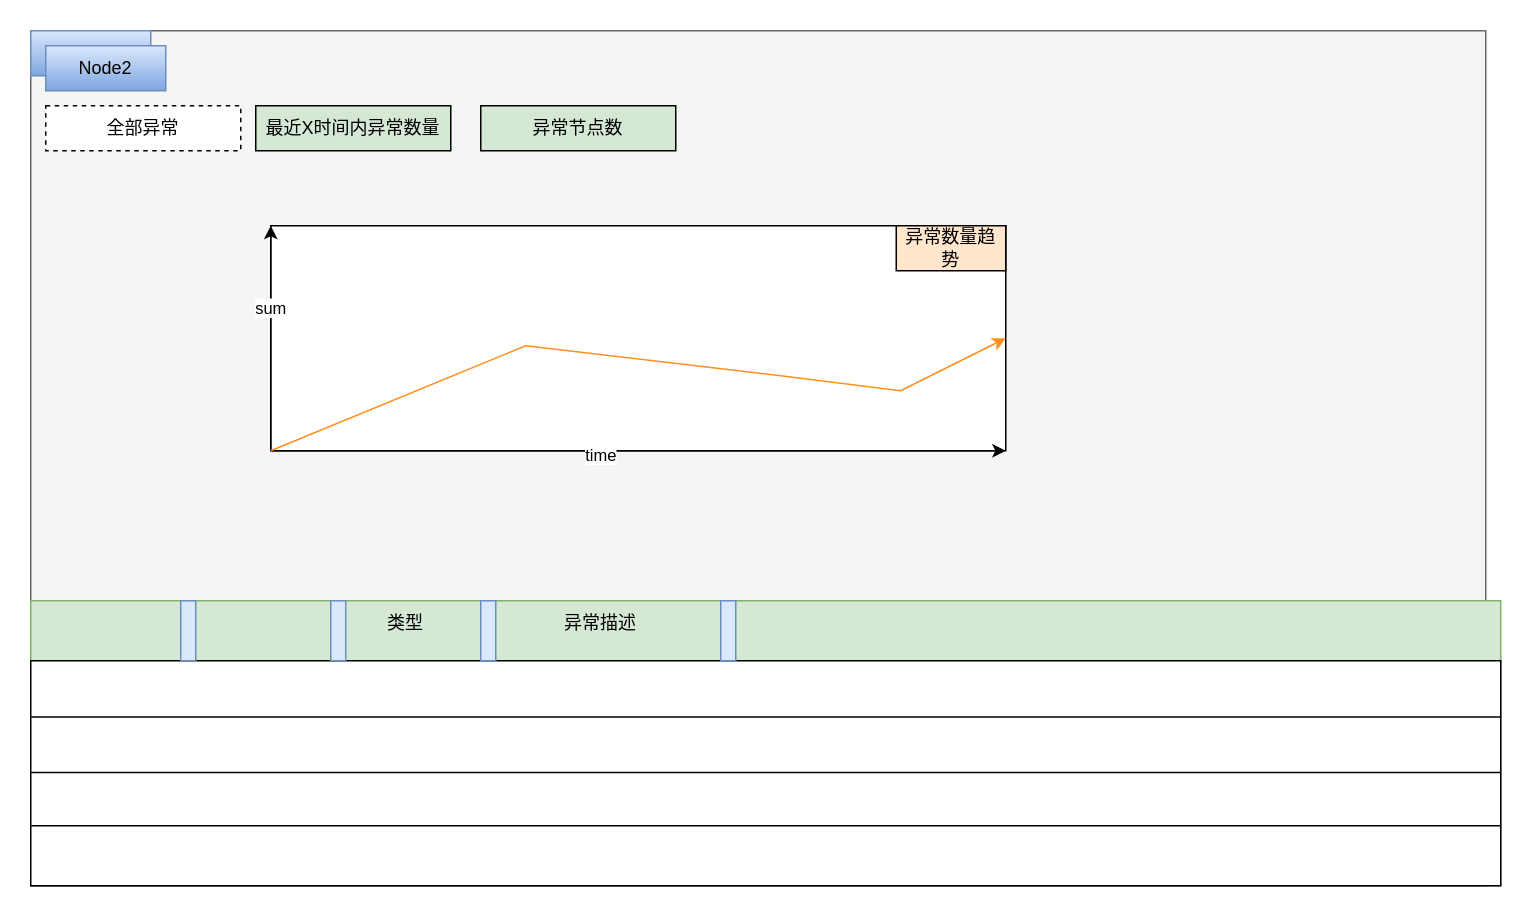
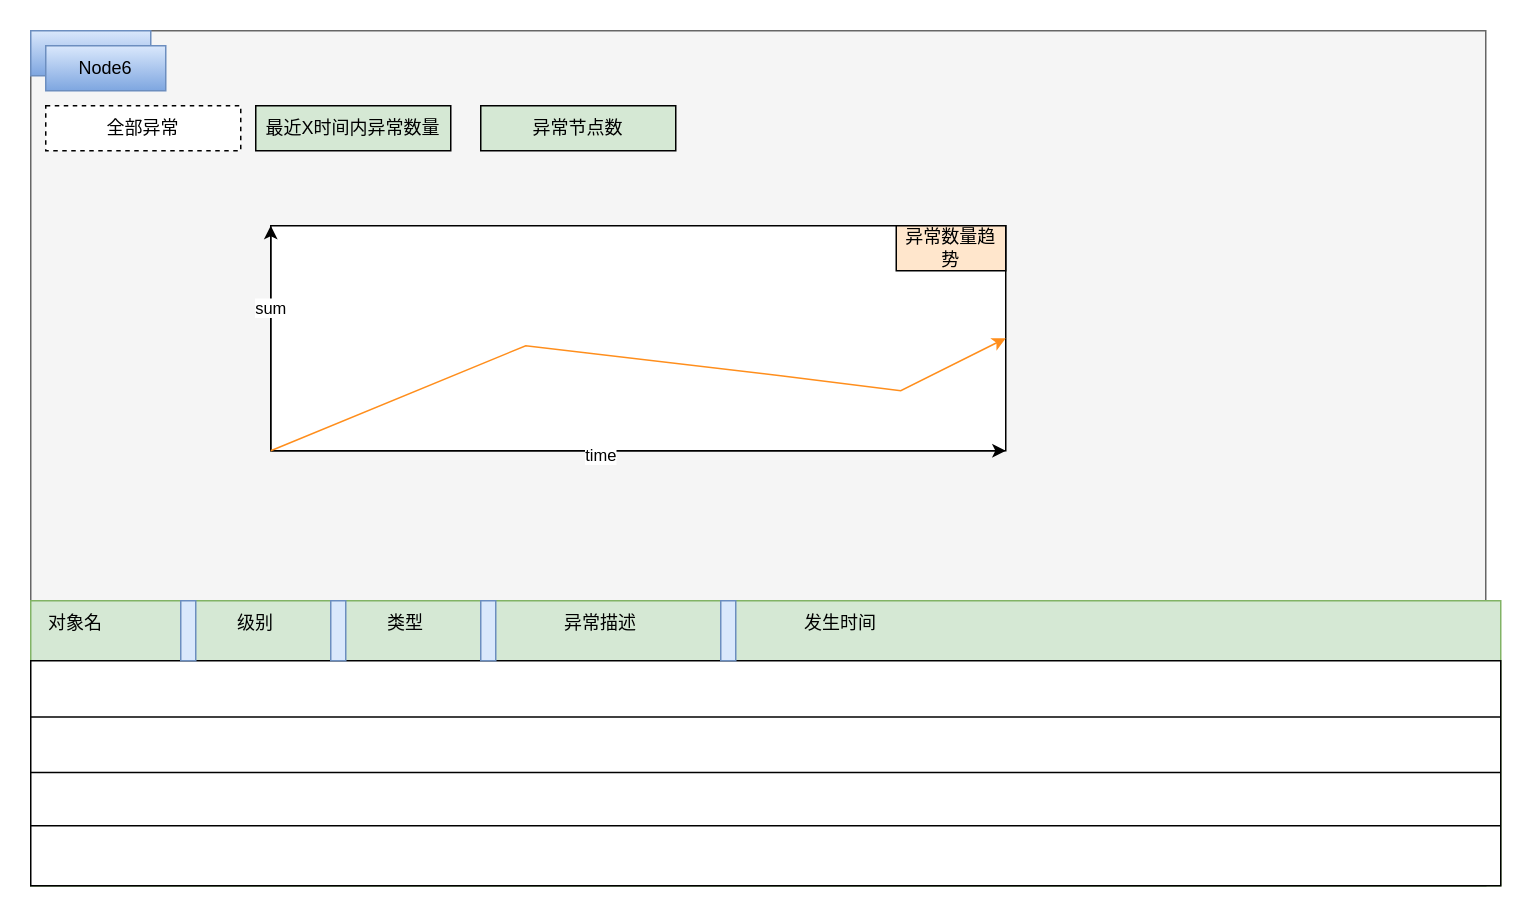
(106, 68) -> (106, 68)
none -> (76, 623)
none -> (256, 623)
none -> (841, 623)
